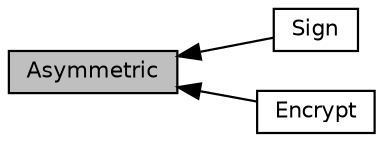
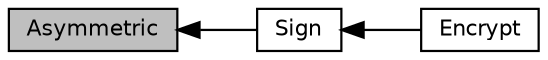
(228, 96) -> (393, 30)
